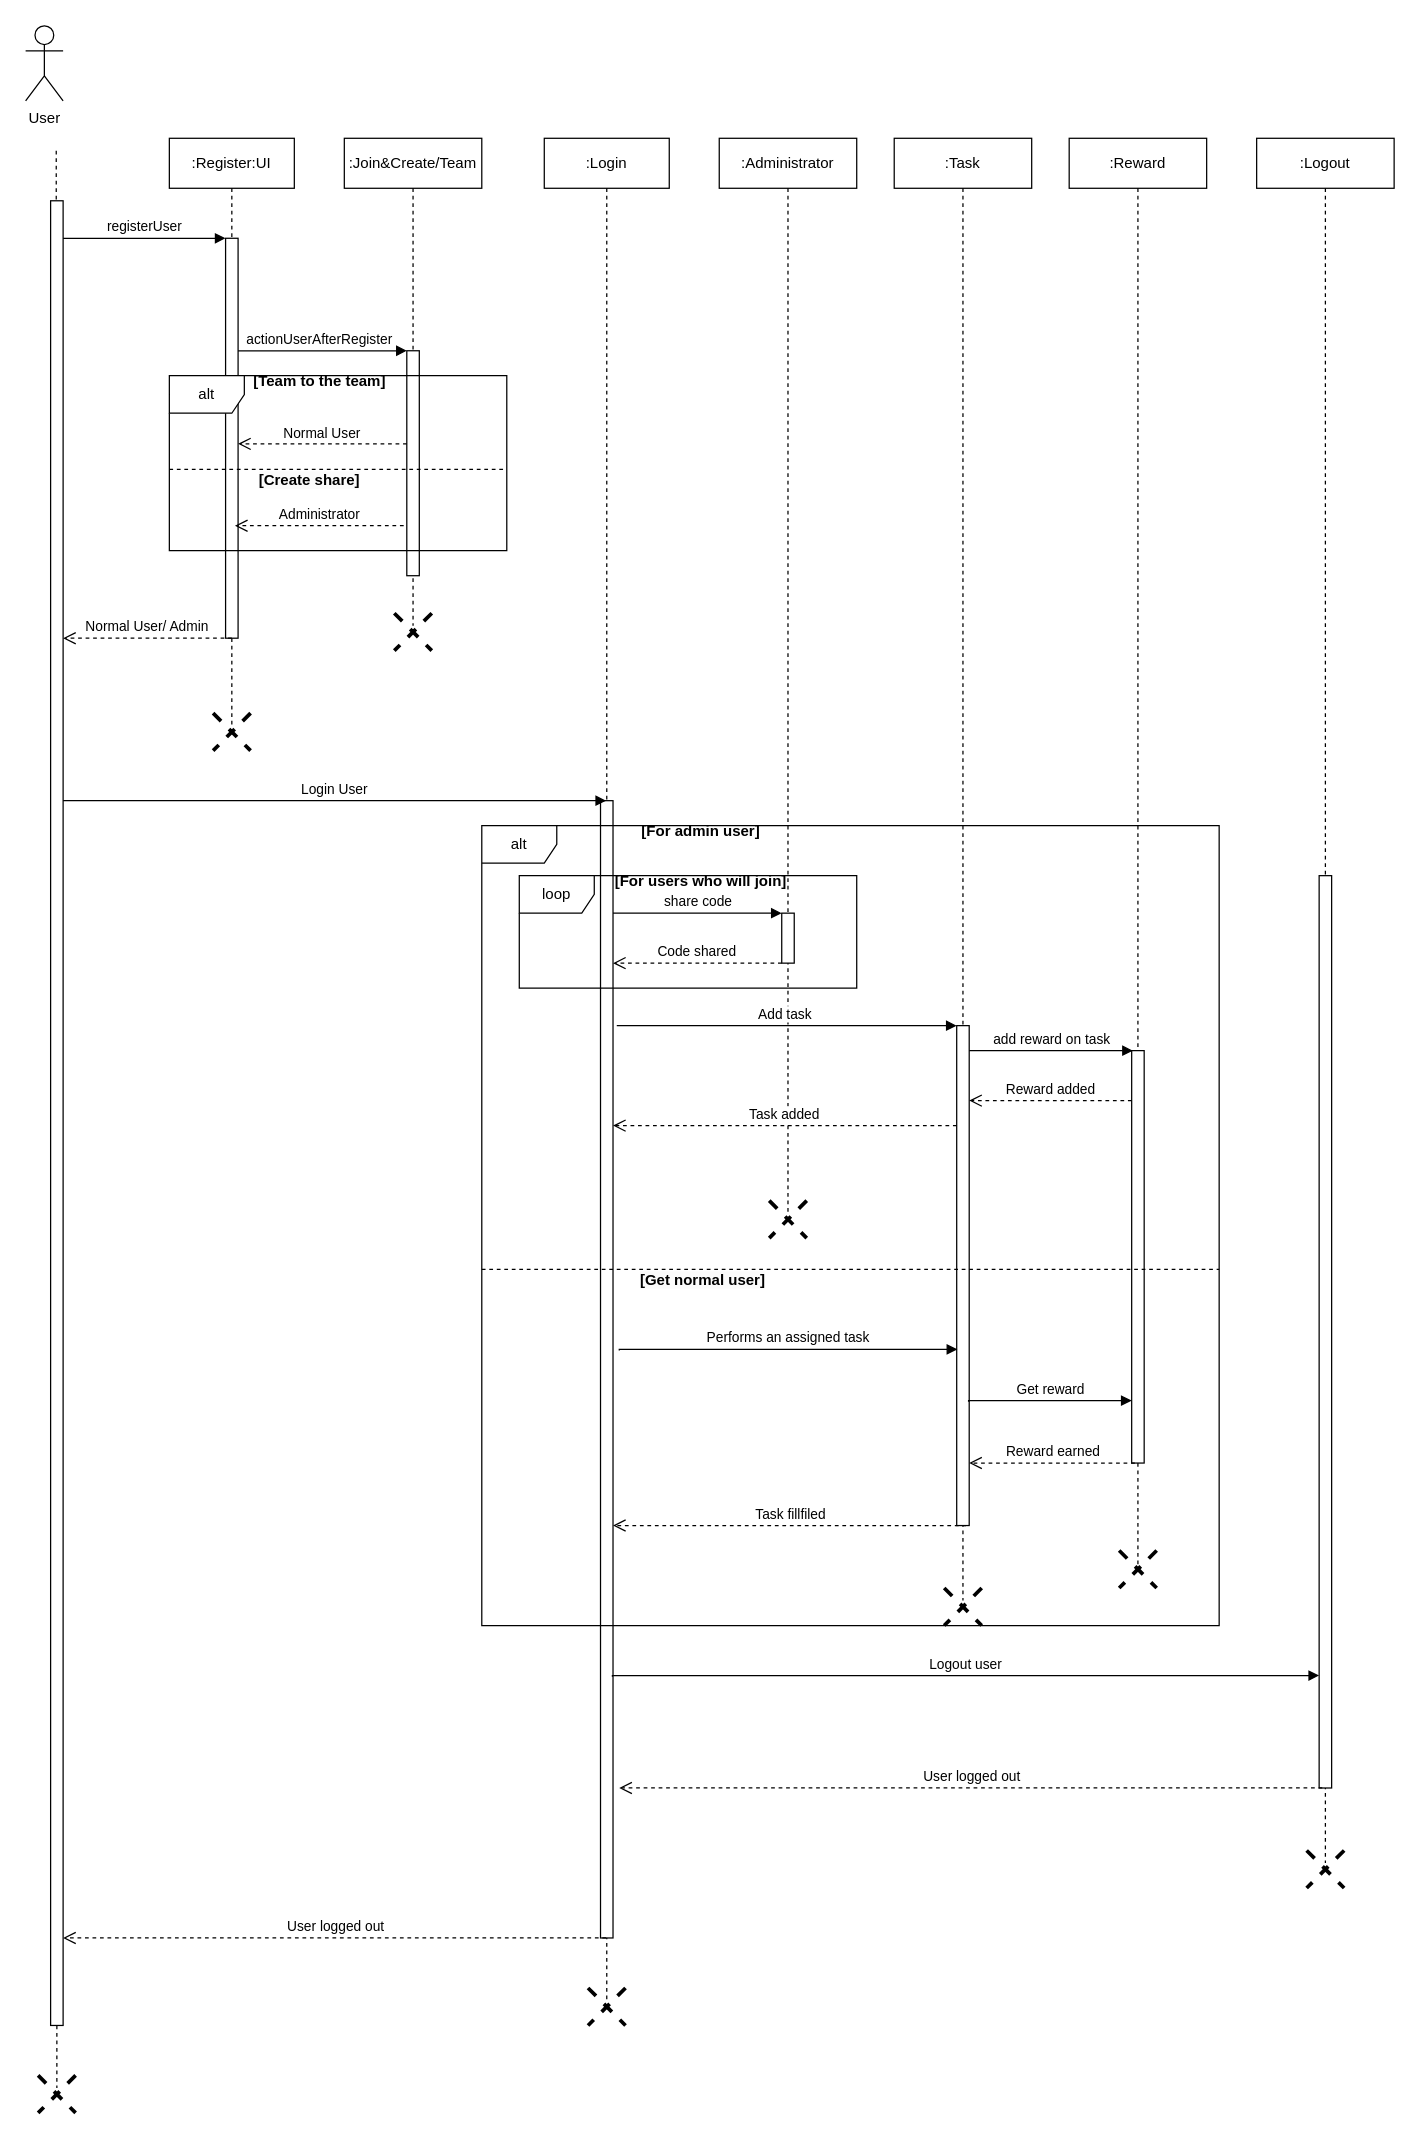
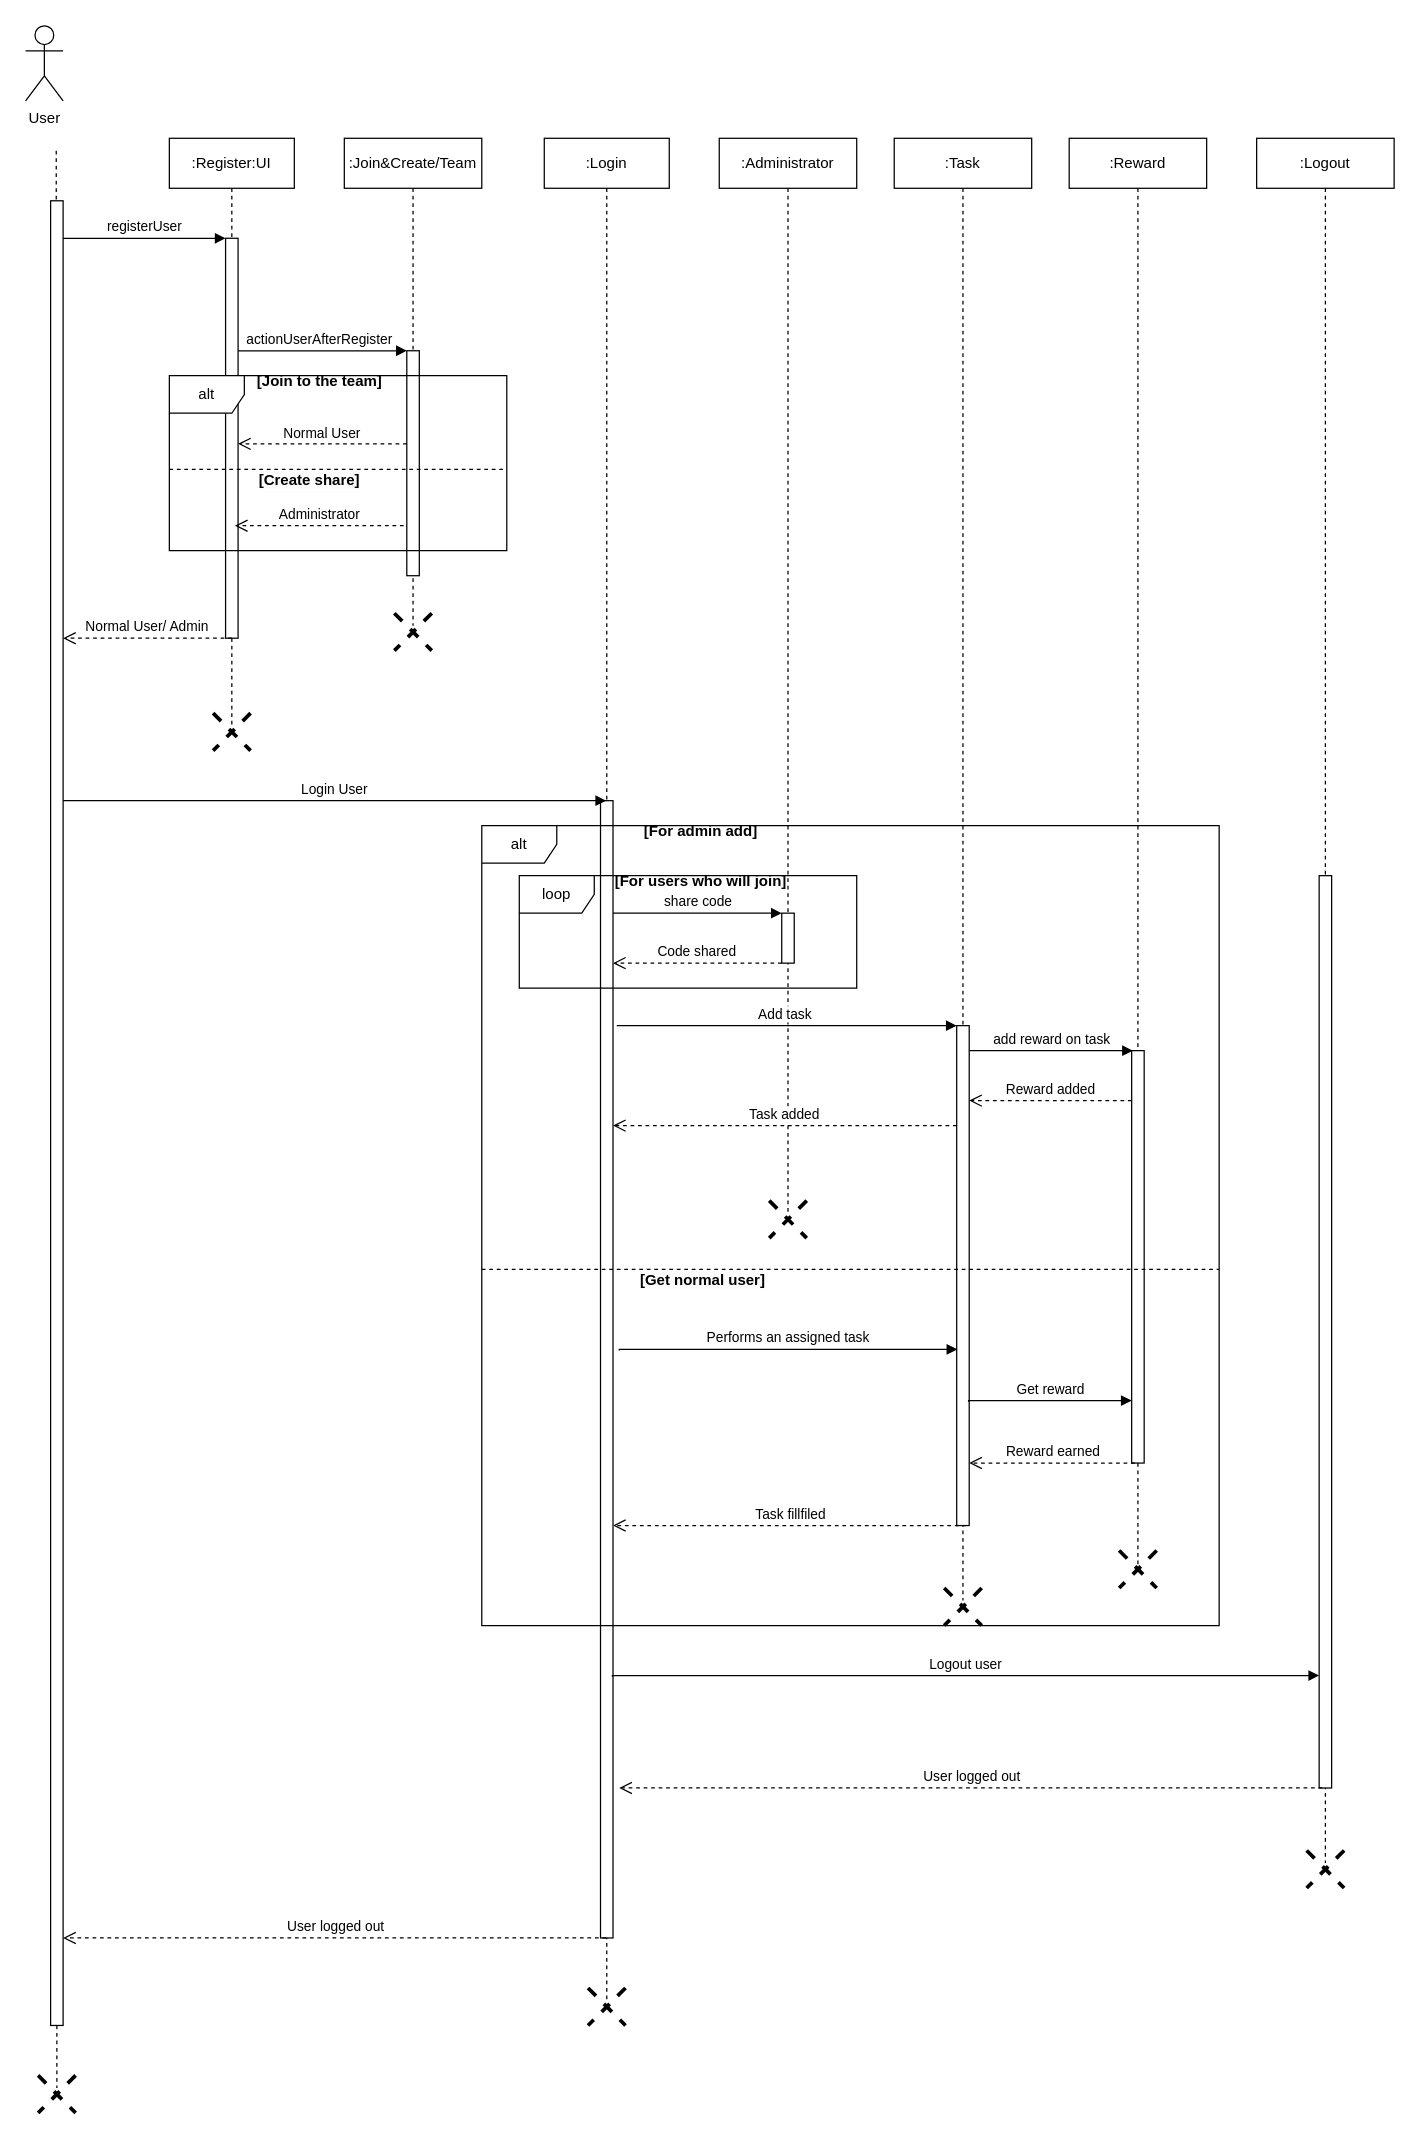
(320, 382) -> (320, 382)
(701, 832) -> (701, 832)
